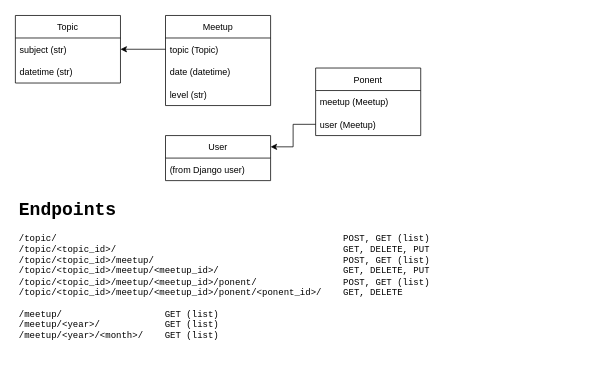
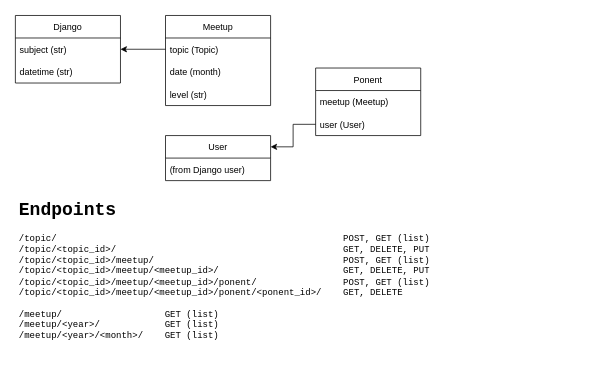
(68, 27) -> (68, 27)
(205, 72) -> (199, 72)
(351, 125) -> (346, 125)
